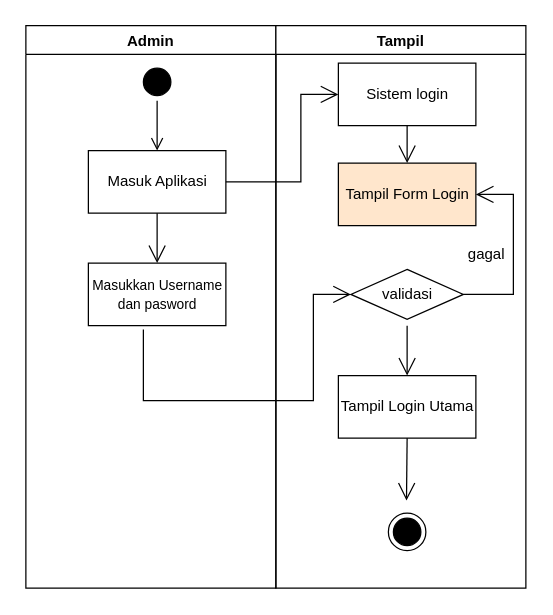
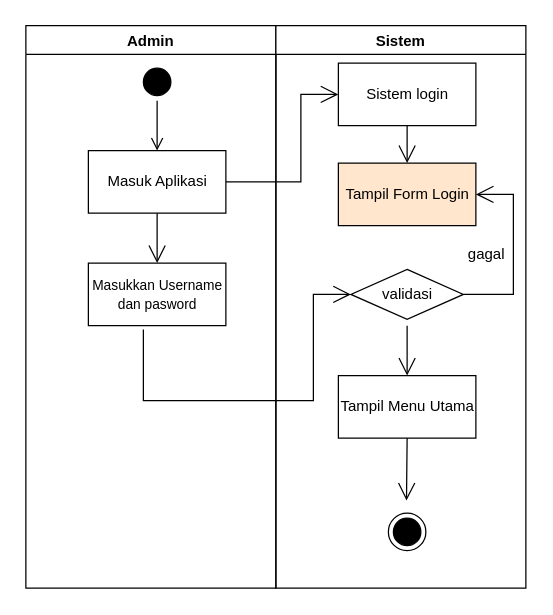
(400, 41) -> (400, 41)
(408, 407) -> (408, 407)
